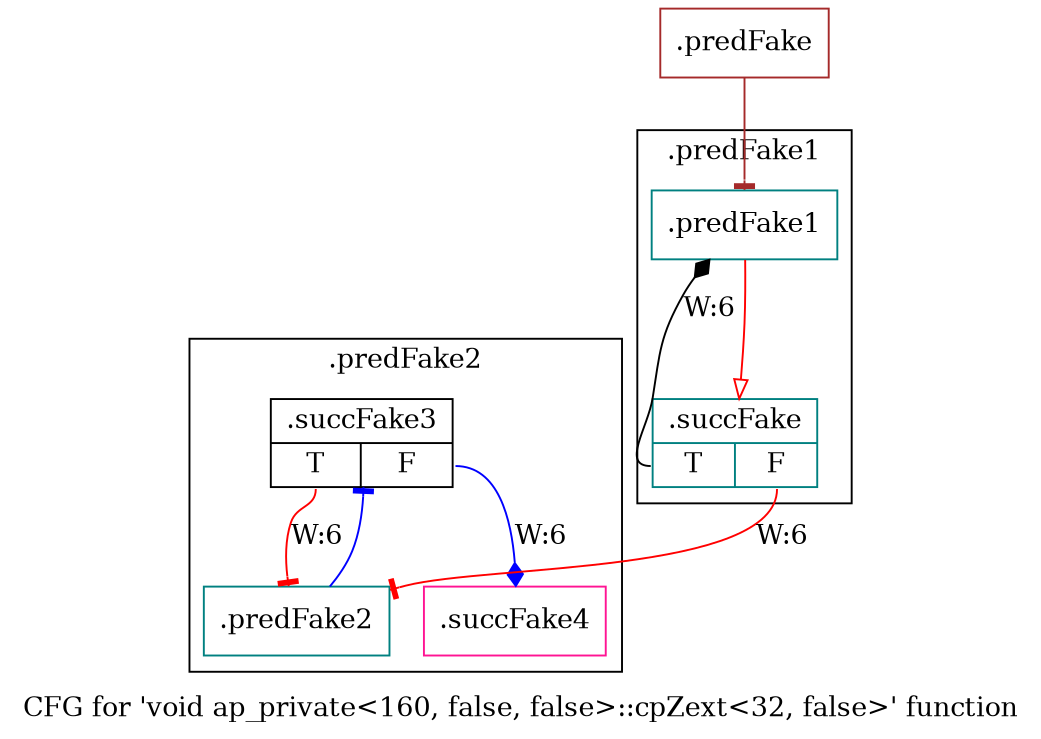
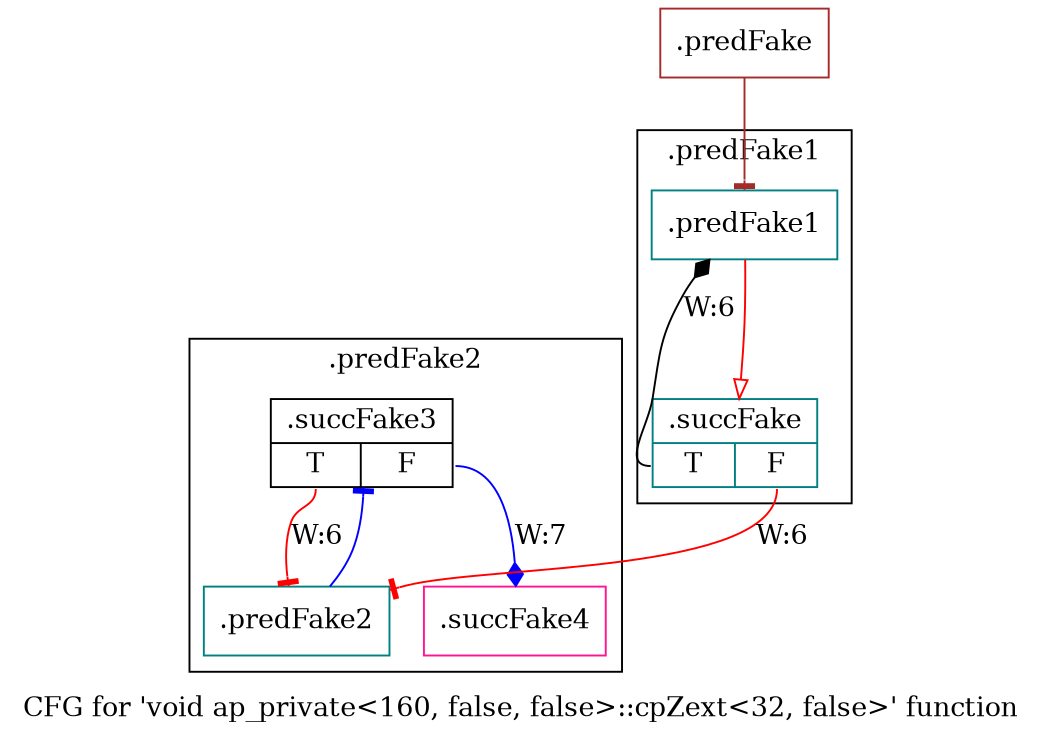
(542, 537) -> (542, 537)
